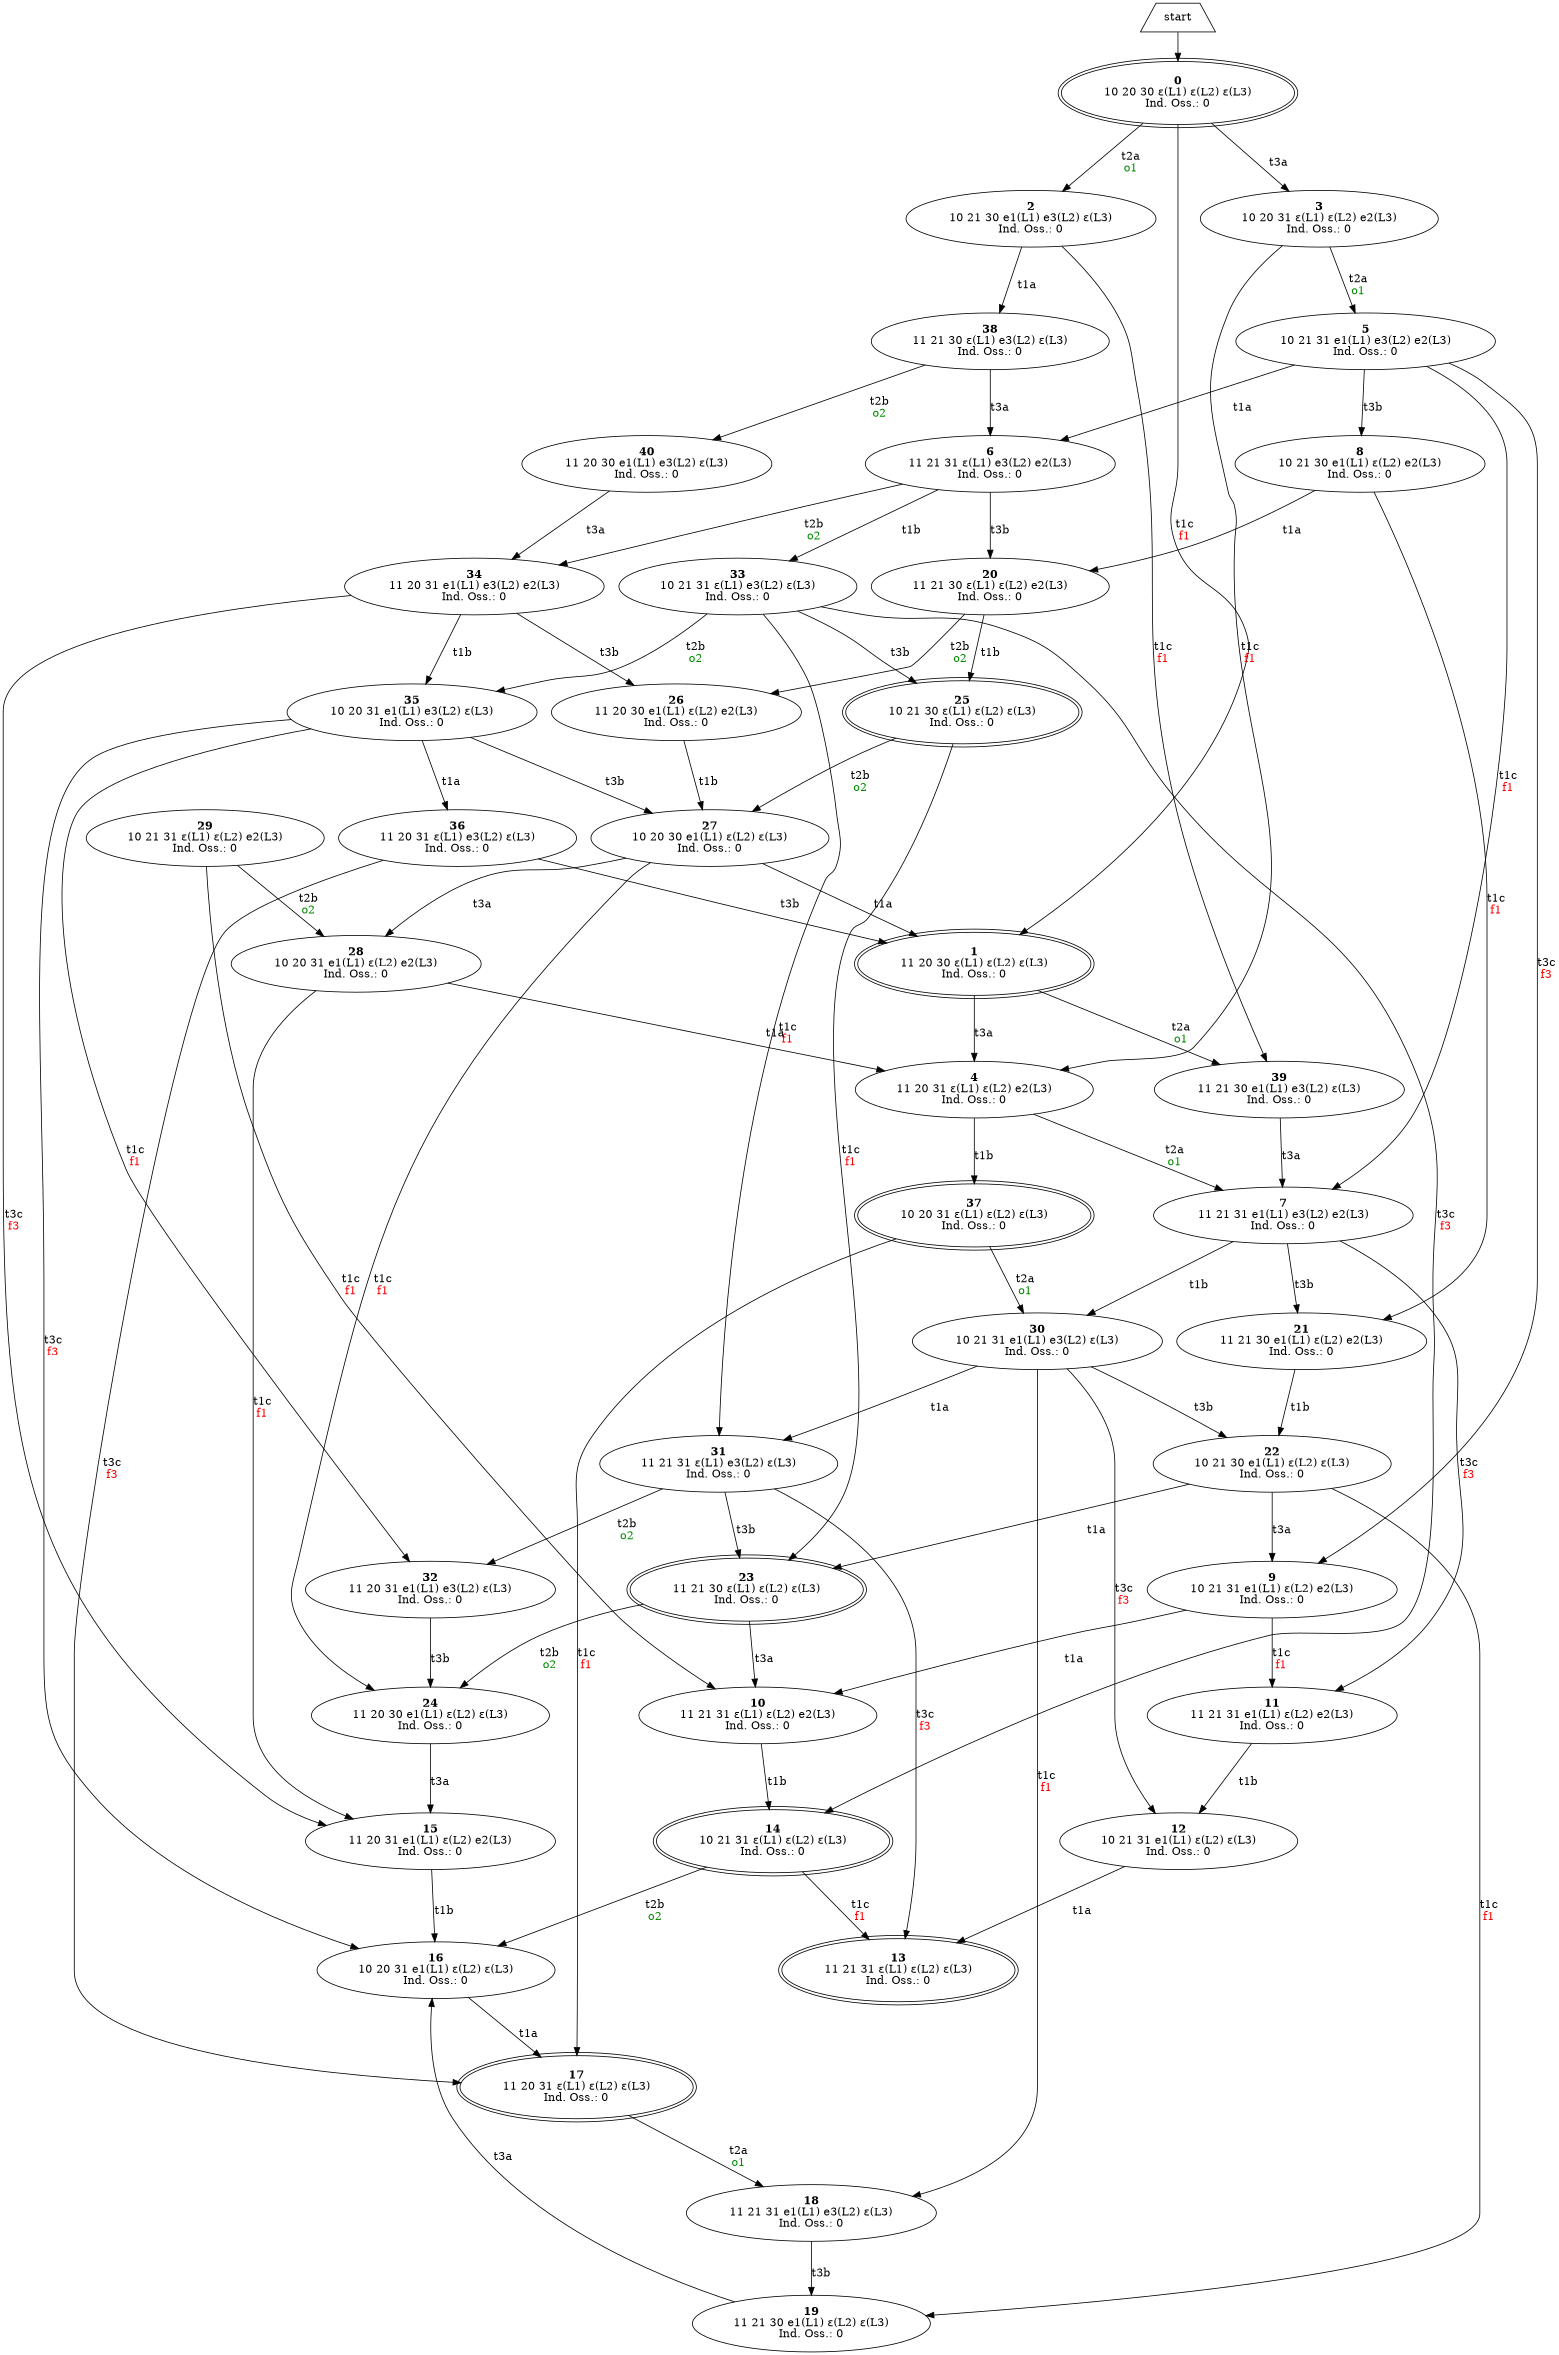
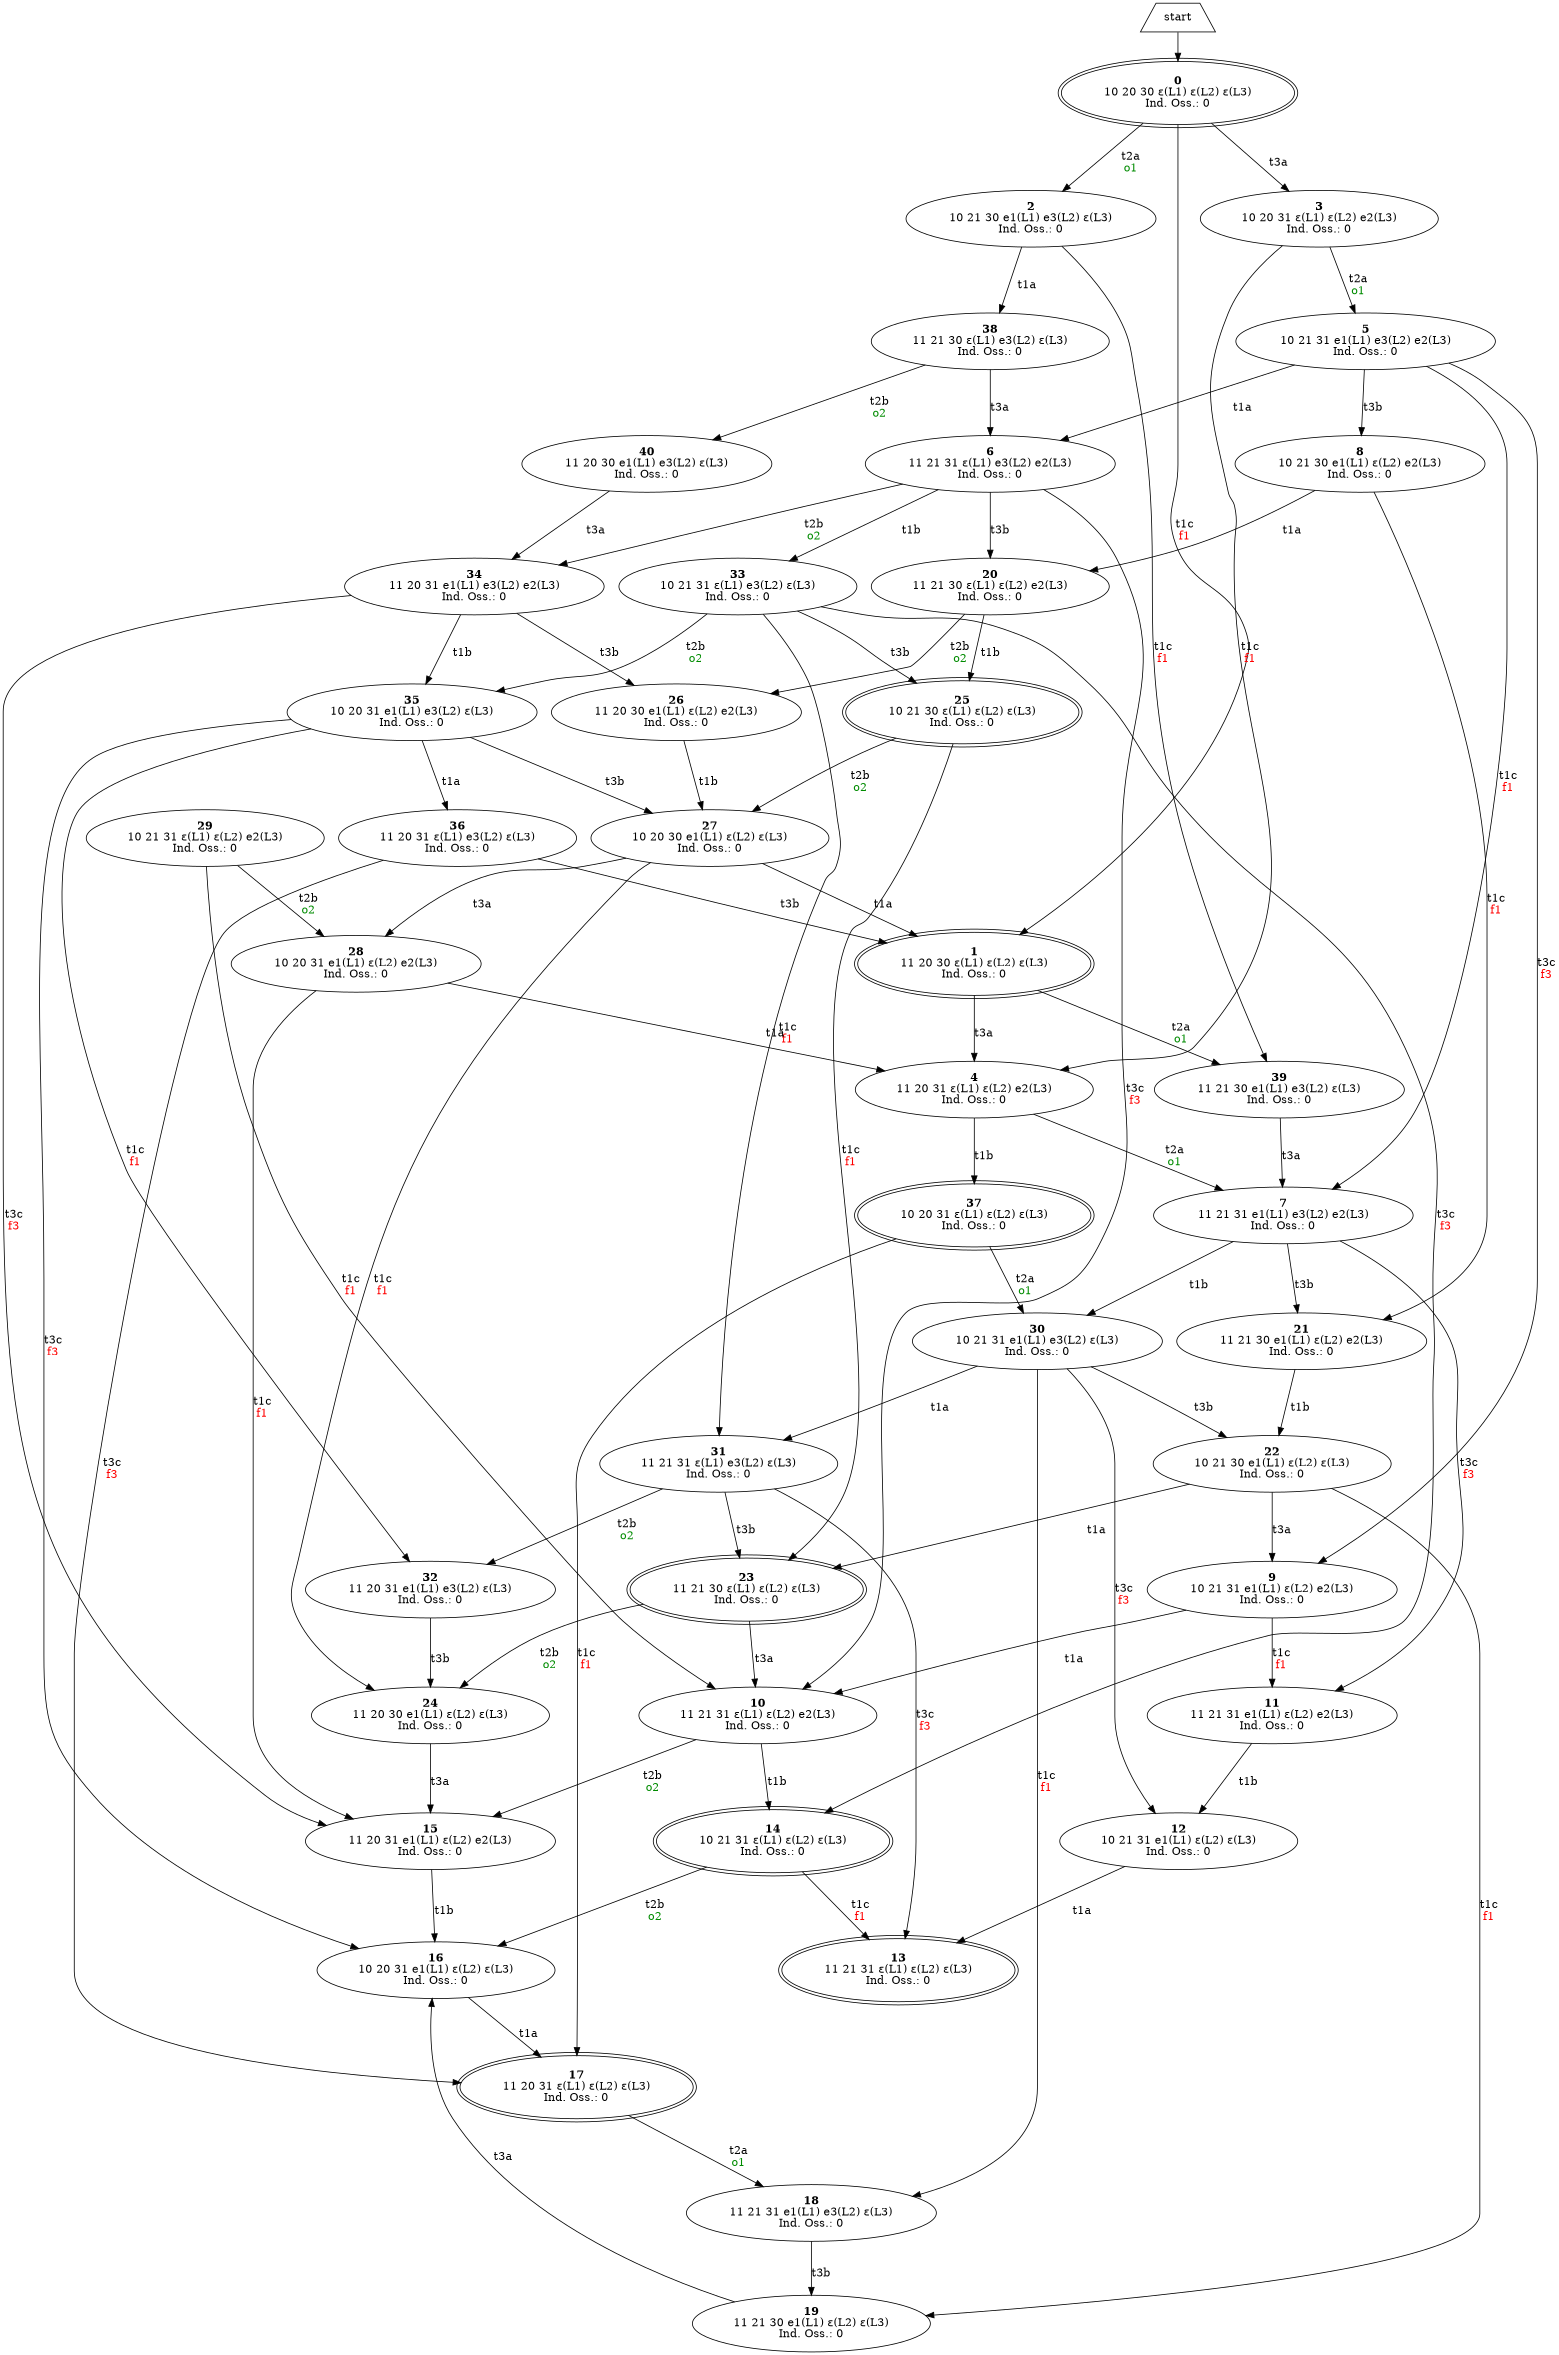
none -> (1126, 1161)
none -> (598, 1777)
